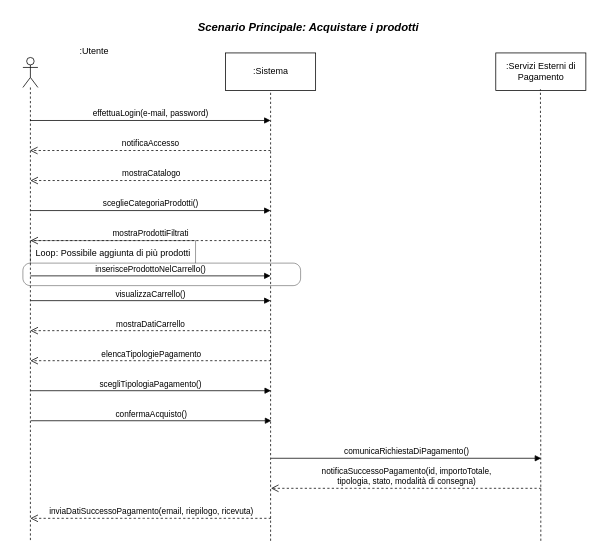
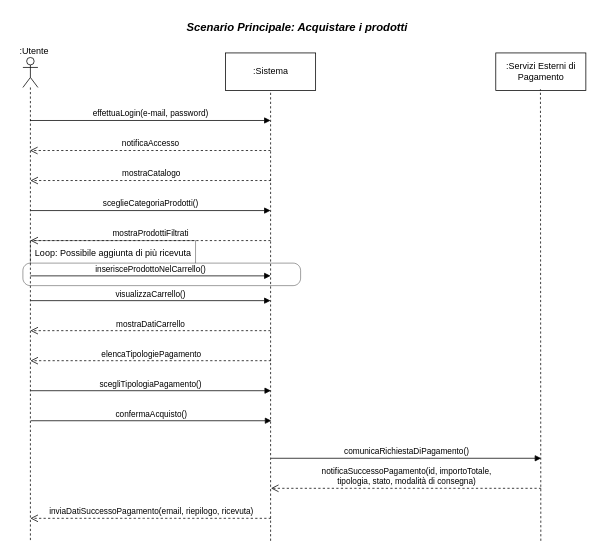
(313, 27) -> (301, 27)
(102, 47) -> (42, 47)
(113, 252) -> (113, 252)
